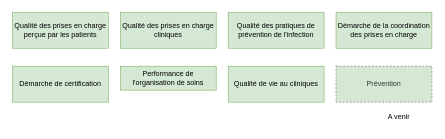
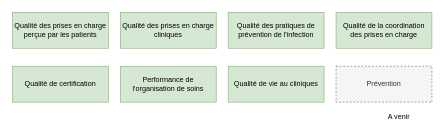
(384, 30) -> (384, 30)
(168, 78) -> (168, 84)
(60, 84) -> (60, 84)
(384, 84) -> (384, 84)
